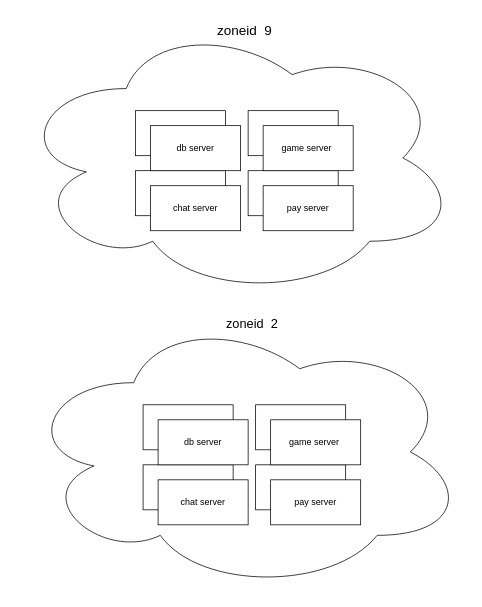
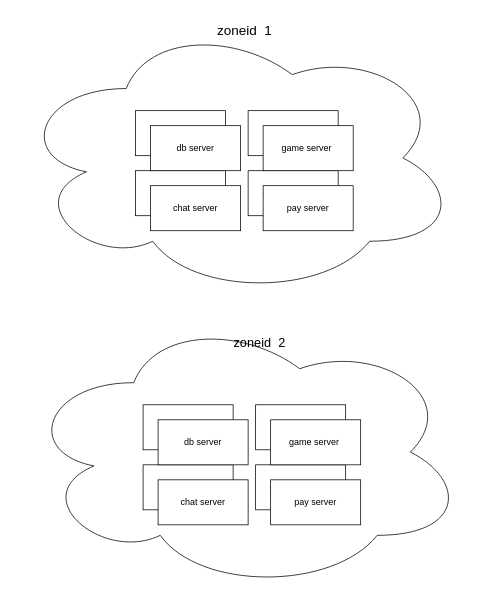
(245, 30) -> (245, 30)
(252, 324) -> (259, 343)
